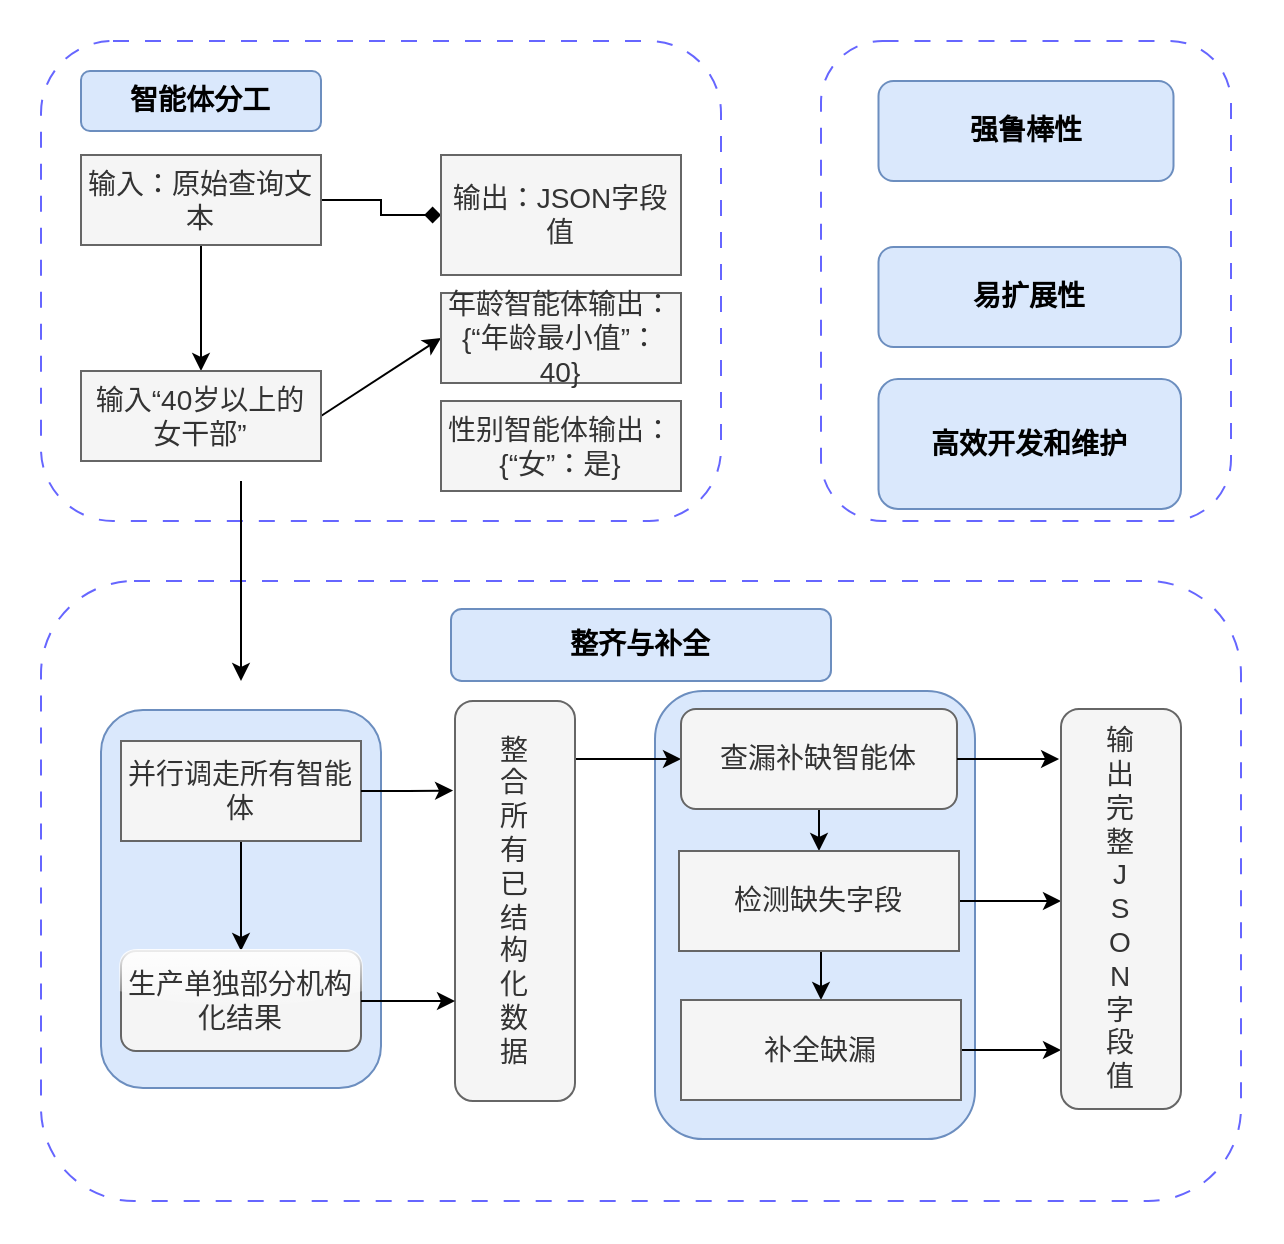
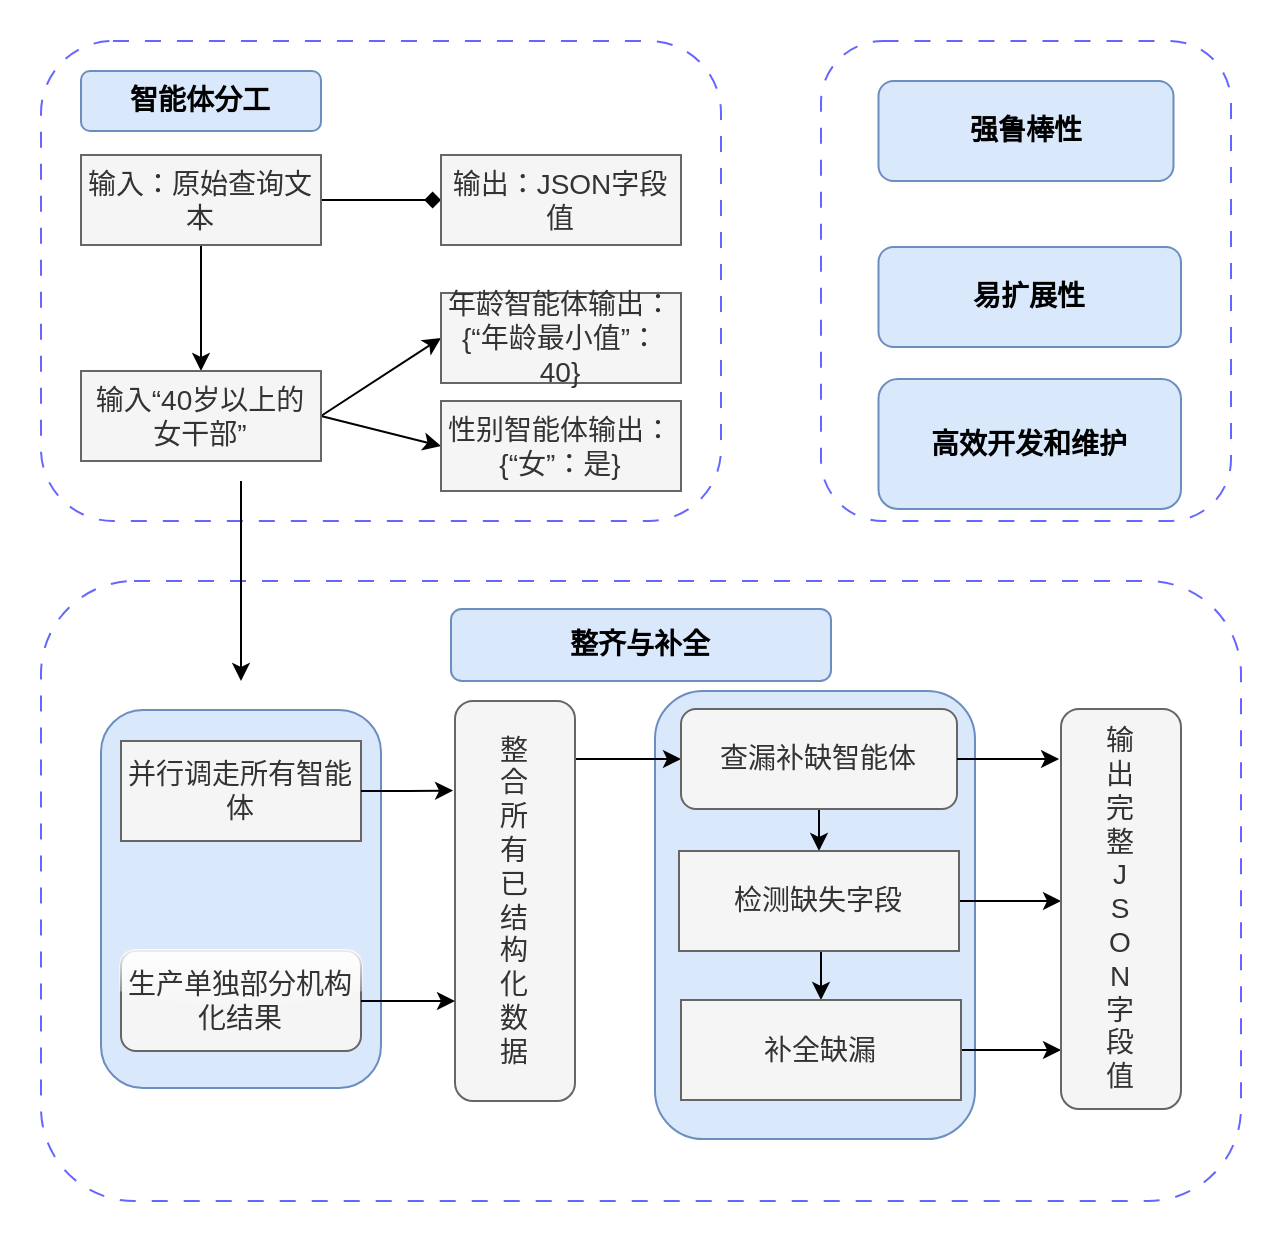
(561, 215) -> (561, 200)
none -> (377, 430)
(241, 889) -> none
